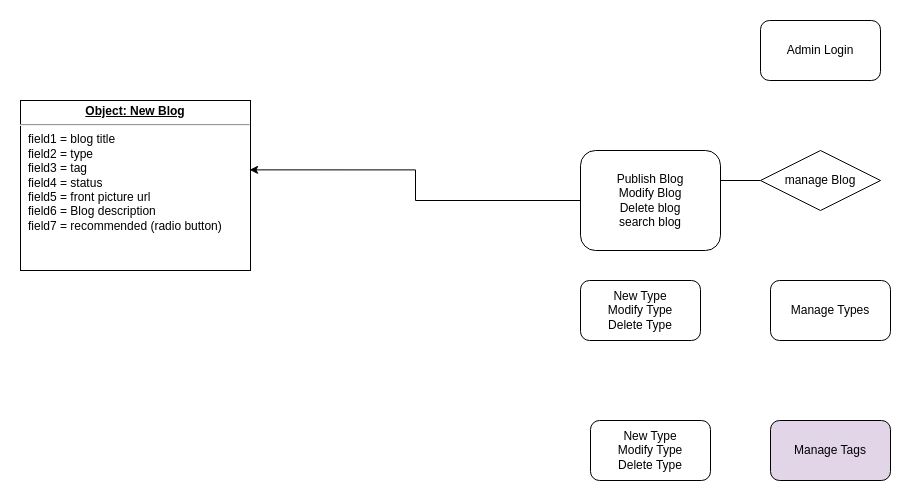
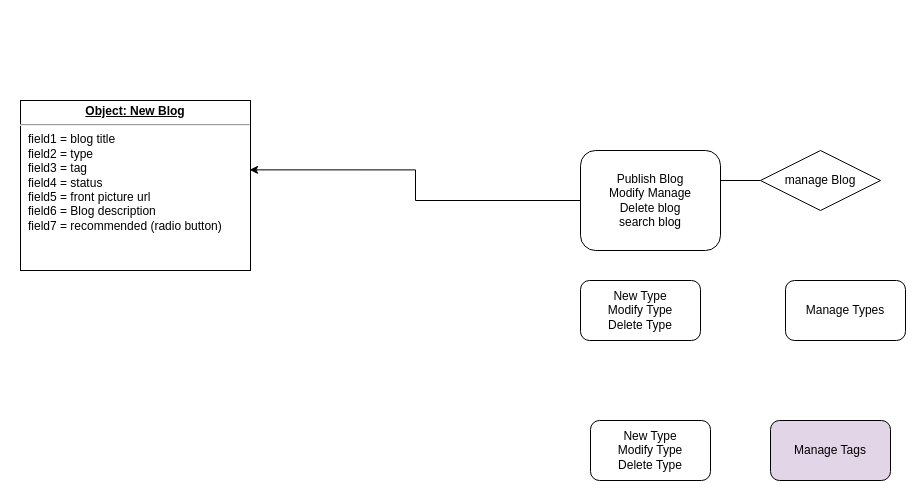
(821, 51) -> none
(651, 201) -> (651, 201)
(831, 311) -> (846, 311)
